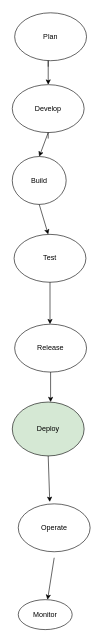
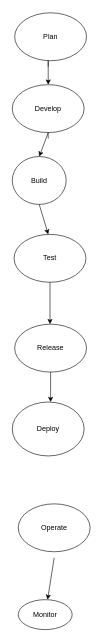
(48, 429) -> (48, 429)
(49, 464) -> none
